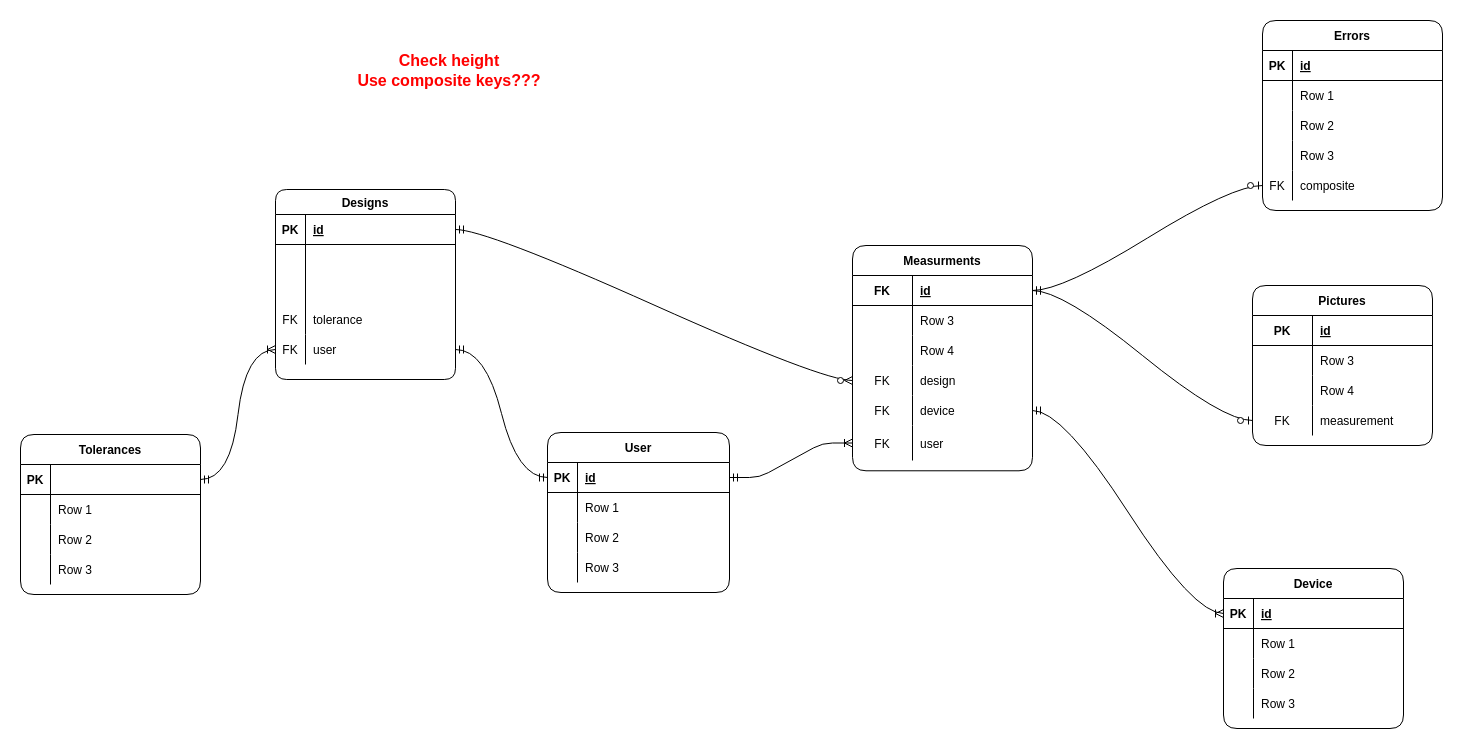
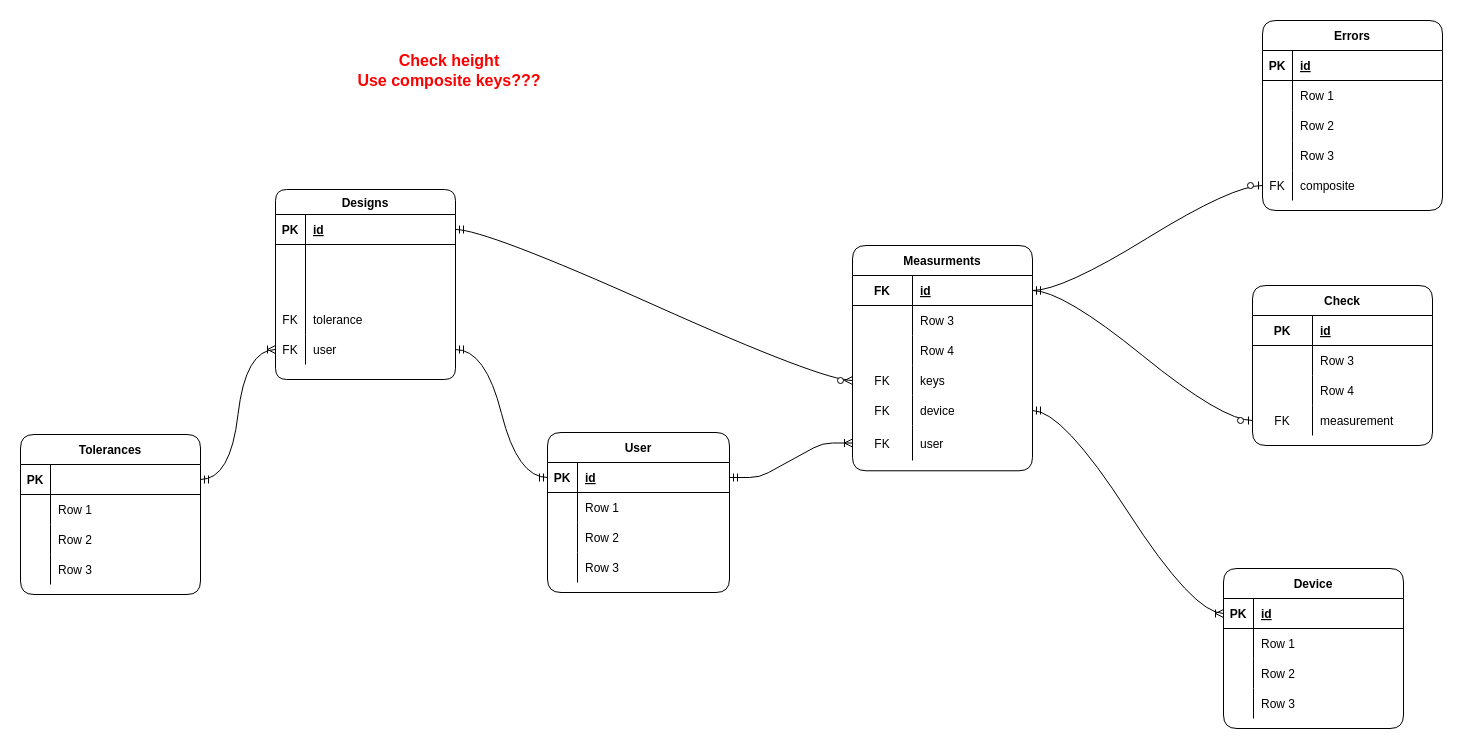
(1342, 301) -> (1342, 301)
(939, 381) -> (933, 381)
